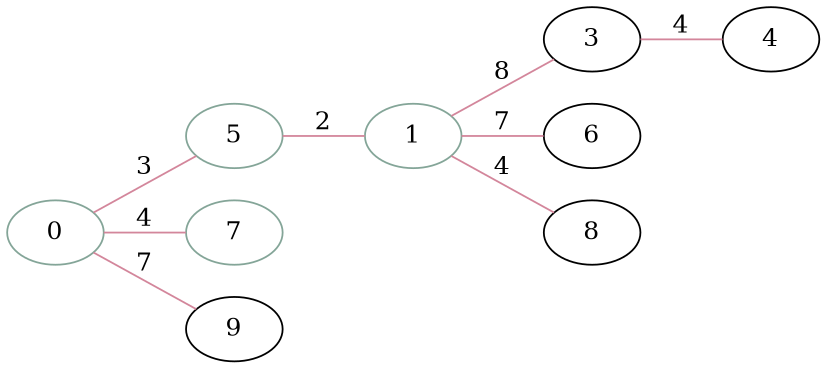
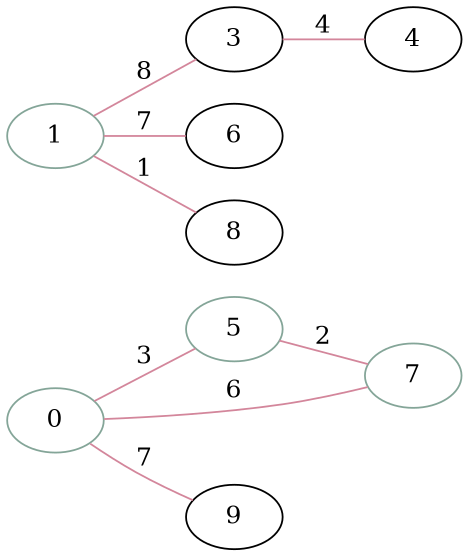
(324, 136) -> (324, 352)
(503, 167) -> (145, 169)
(145, 219) -> (234, 391)
